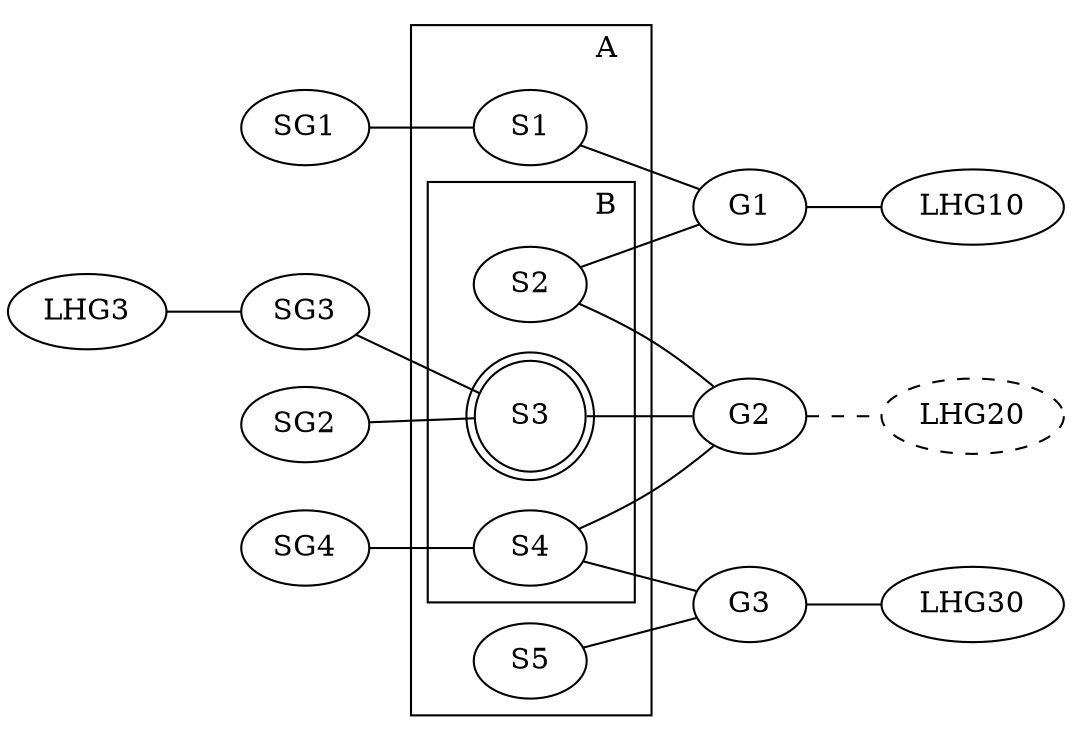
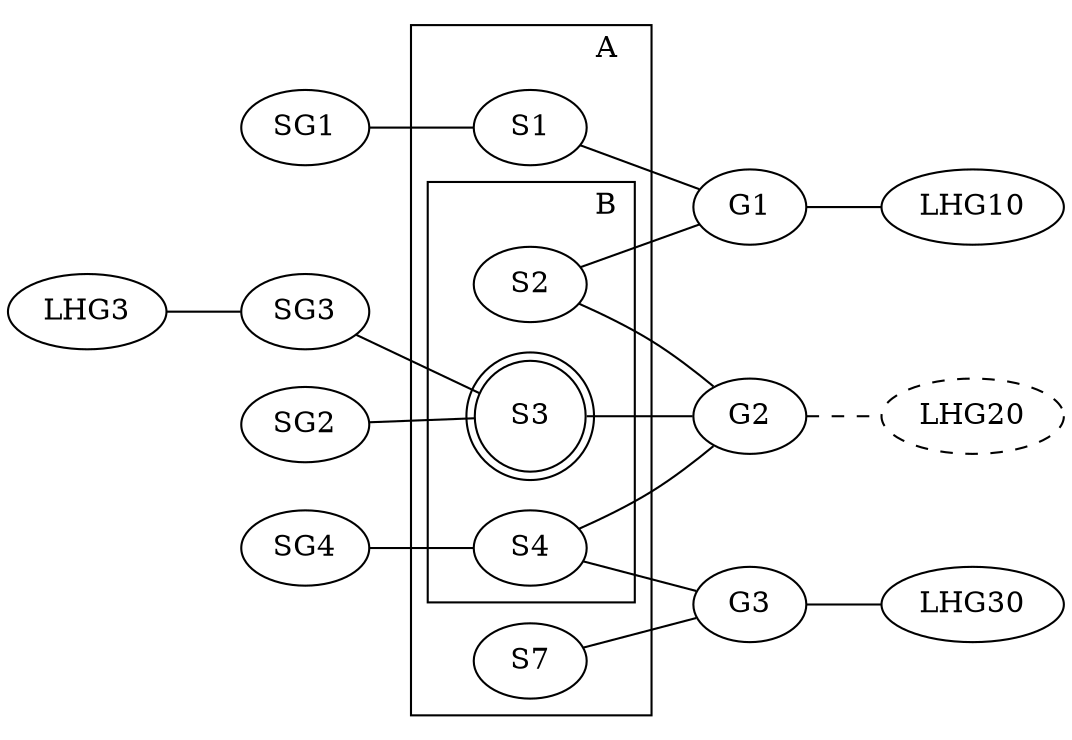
(530, 661) -> (530, 661)
